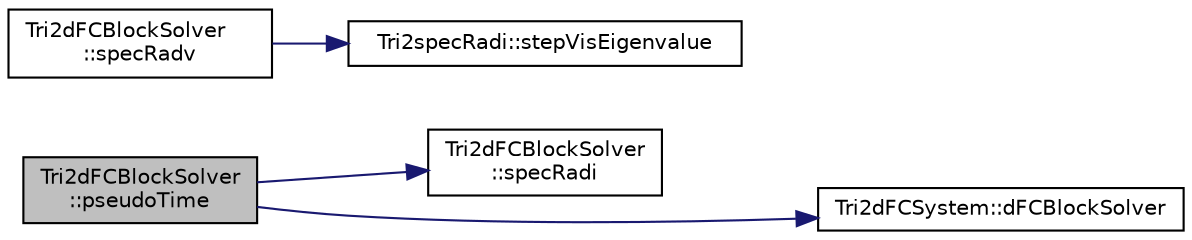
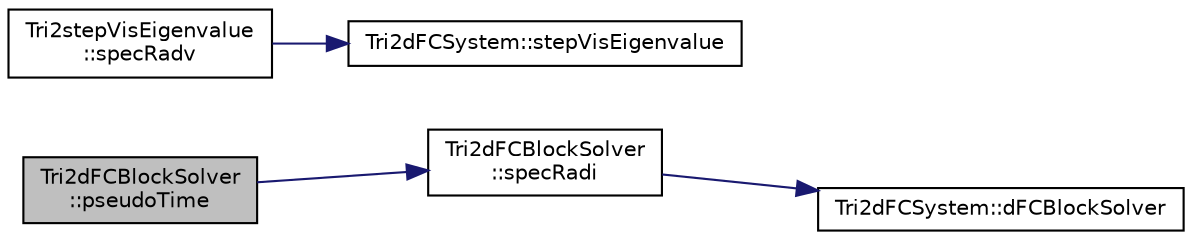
(140, 44) -> (140, 44)
(545, 44) -> (545, 44)
(526, 222) -> (729, 181)
